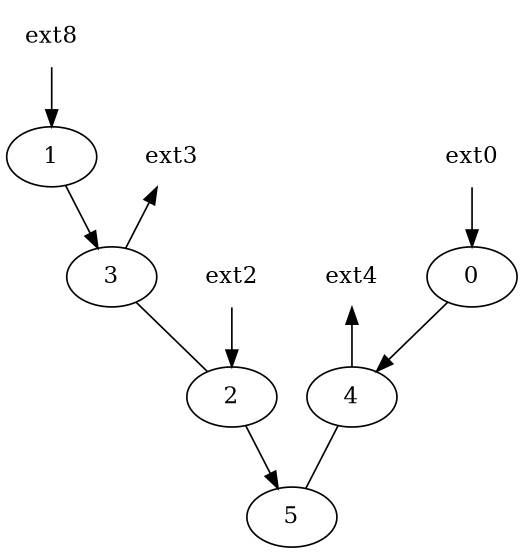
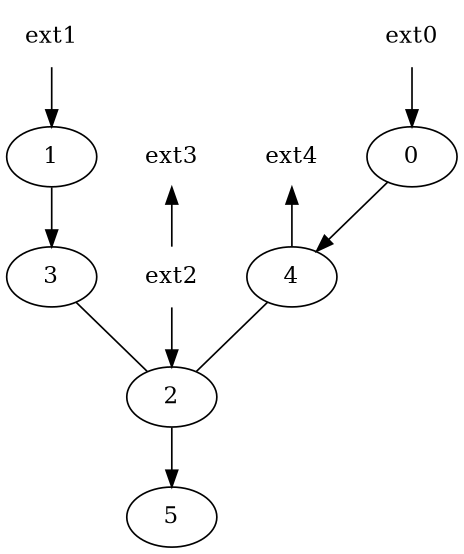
(52, 37) -> (52, 37)
(137, 225) -> (172, 225)
(322, 457) -> (232, 337)
